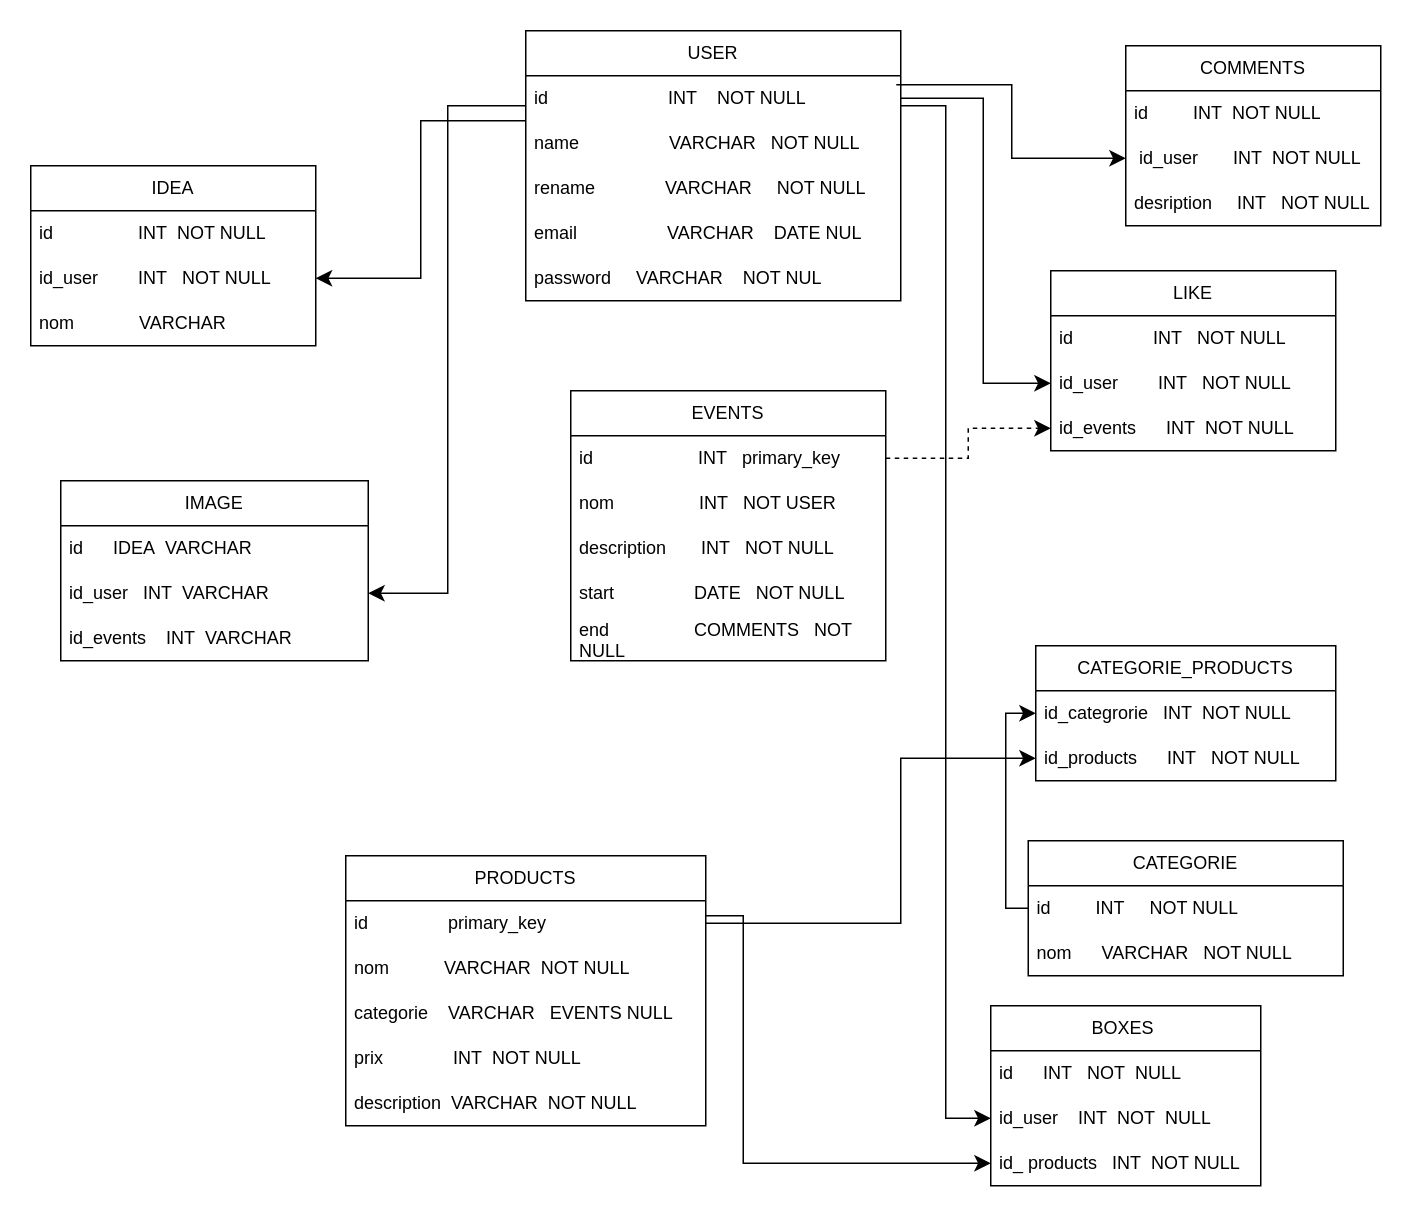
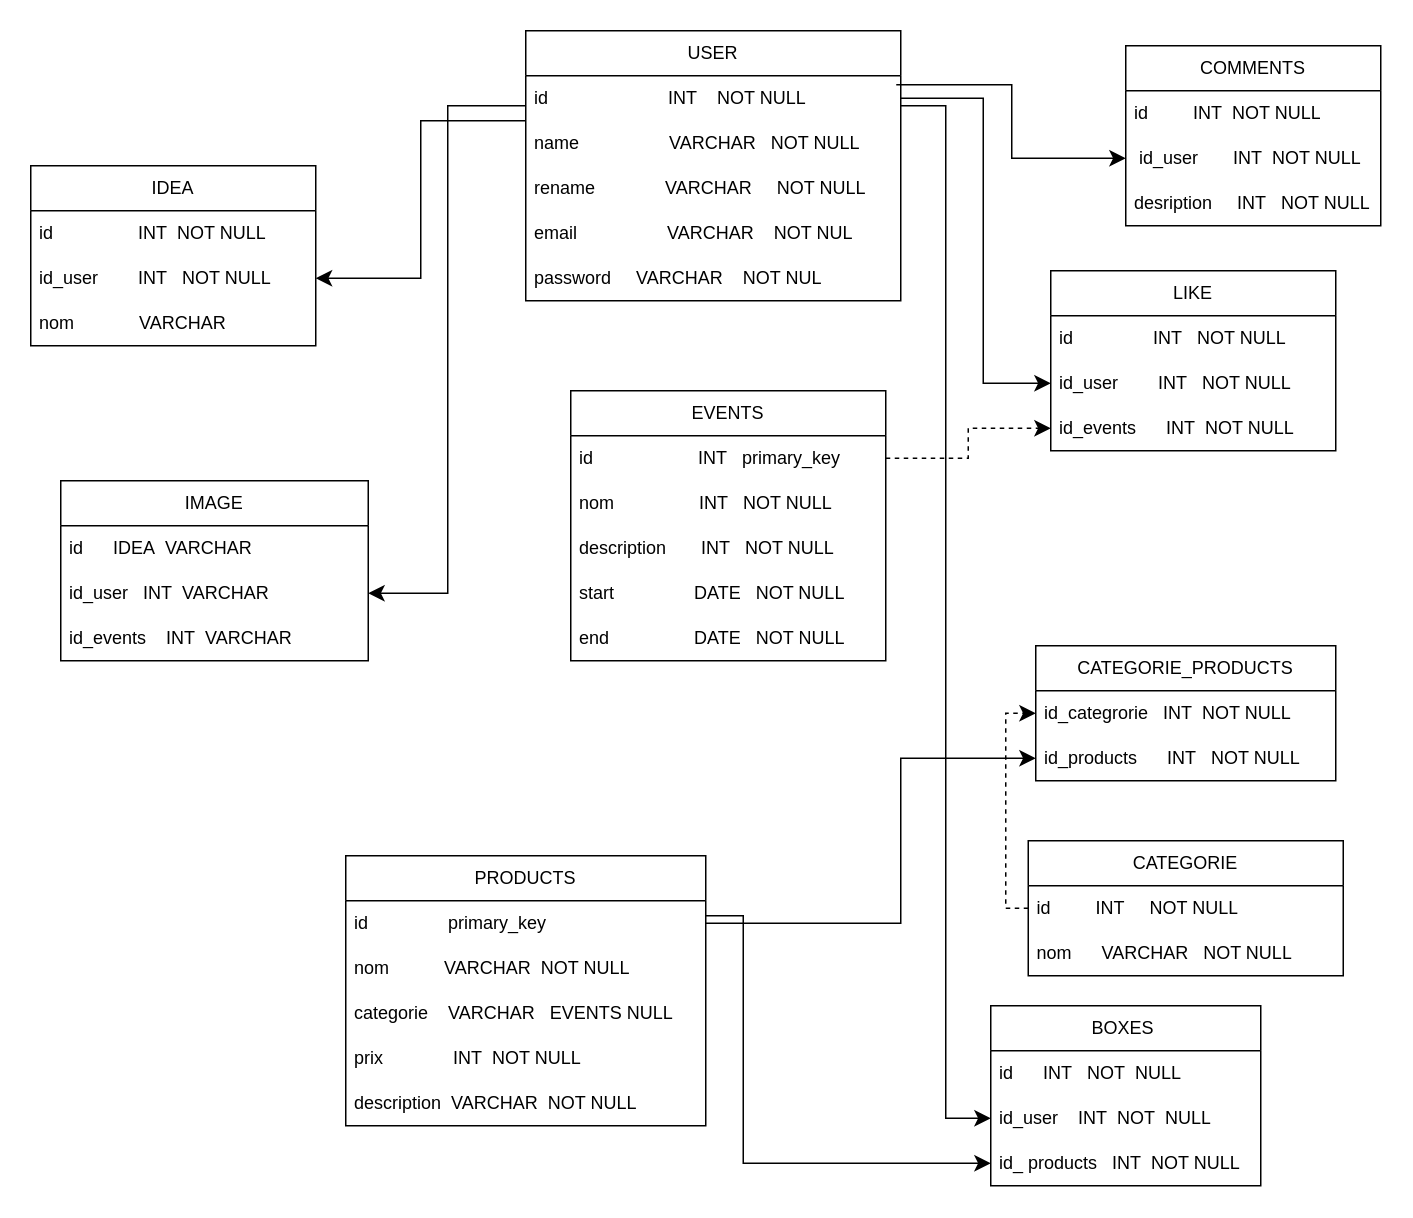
(714, 233) -> (709, 233)
(728, 503) -> (728, 503)
(730, 638) -> (730, 638)
(1006, 812) -> (1006, 812)
